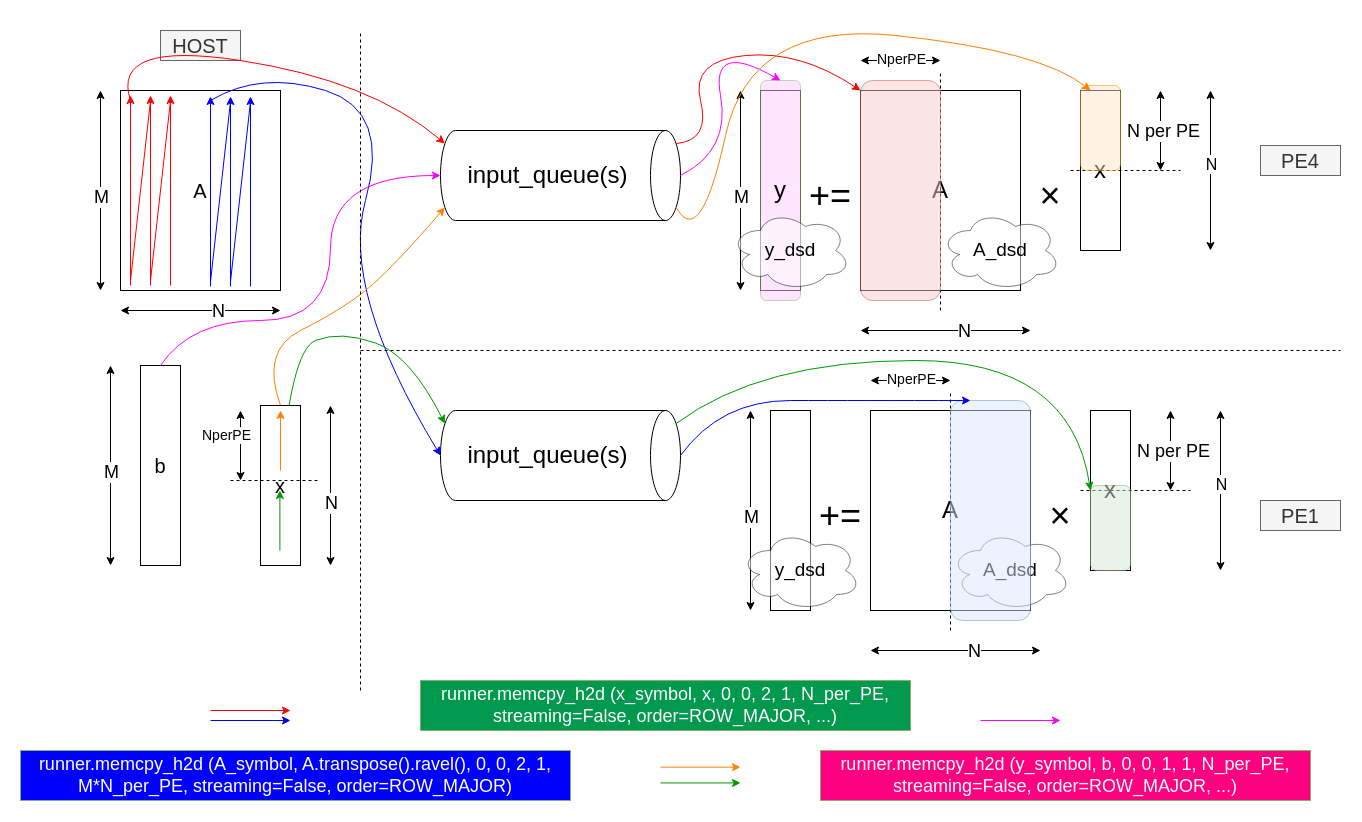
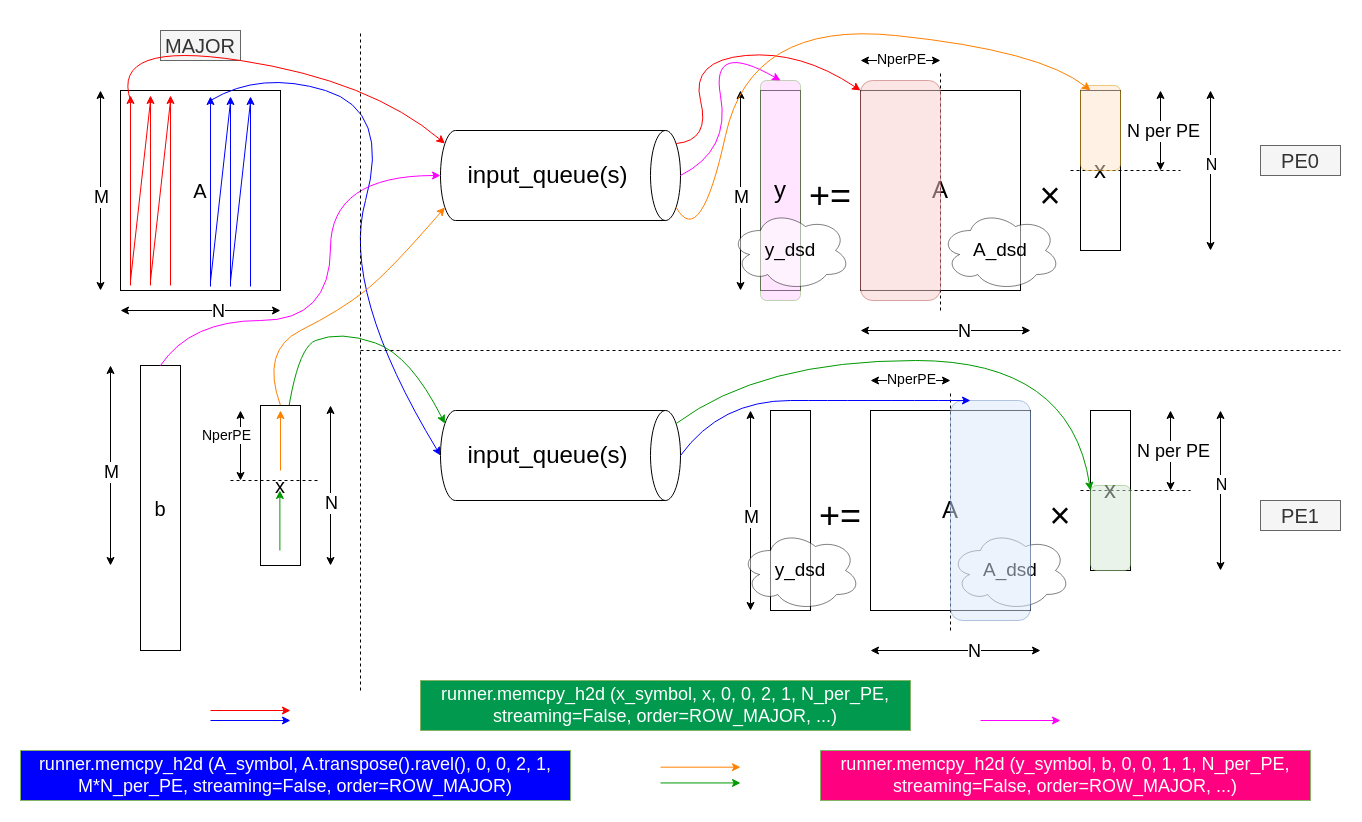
(201, 46) -> (201, 46)
(1301, 161) -> (1301, 161)
(161, 466) -> (161, 508)
